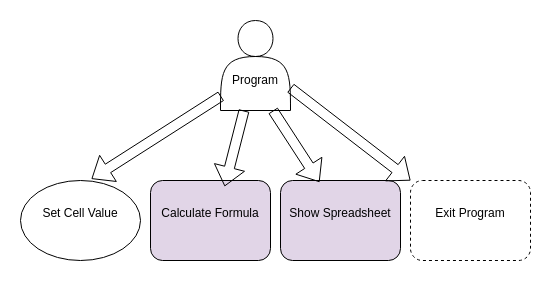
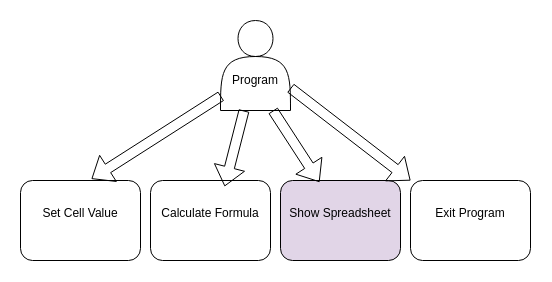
(81, 221) -> (81, 221)
(211, 221) -> (211, 221)
(471, 221) -> (471, 221)
